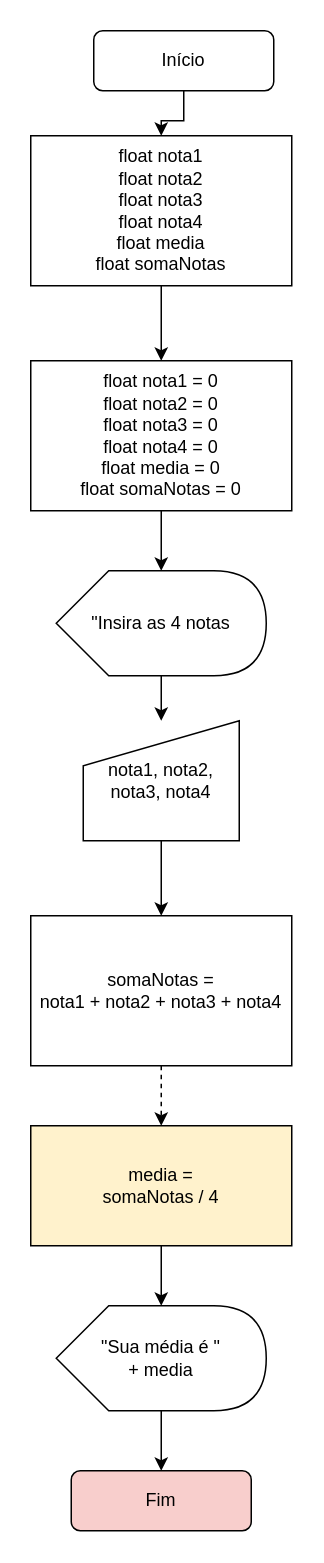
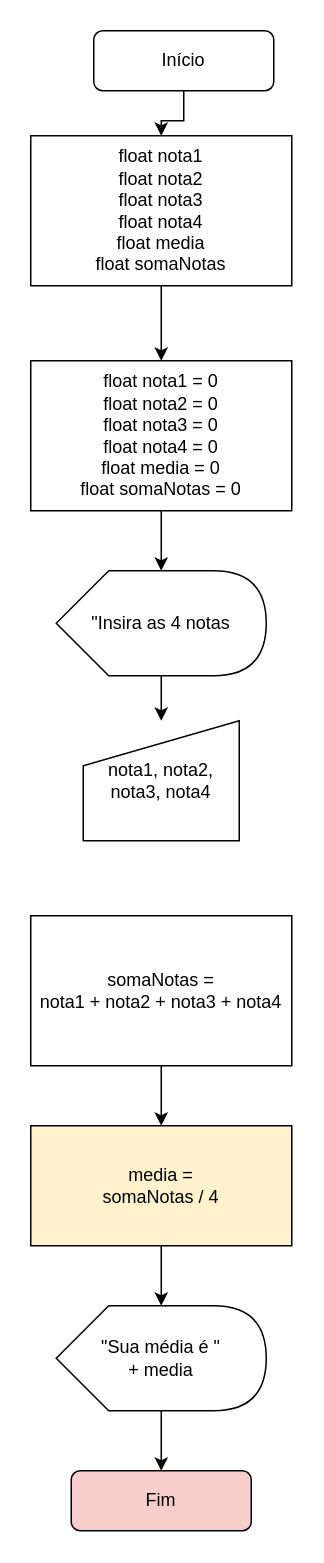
(161, 873) -> none
(161, 1090) -> (161, 1090)
